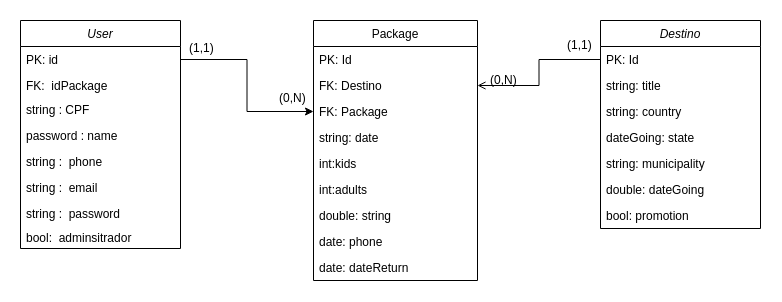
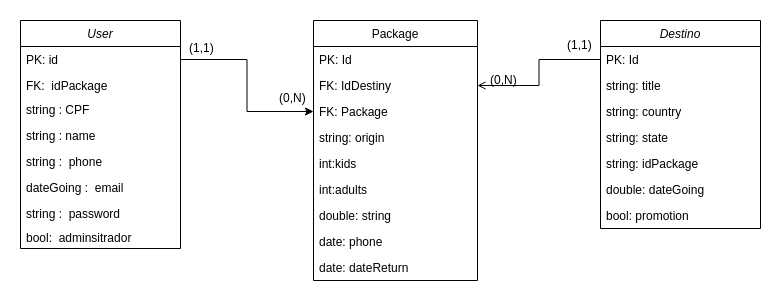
(351, 86) -> (358, 86)
(72, 136) -> (63, 136)
(355, 138) -> (358, 138)
(655, 138) -> (645, 138)
(664, 164) -> (658, 164)
(67, 188) -> (77, 188)
